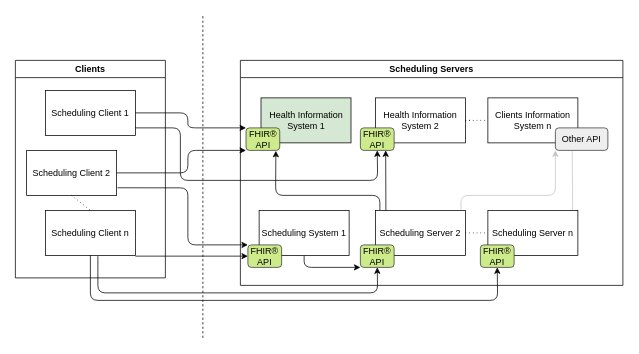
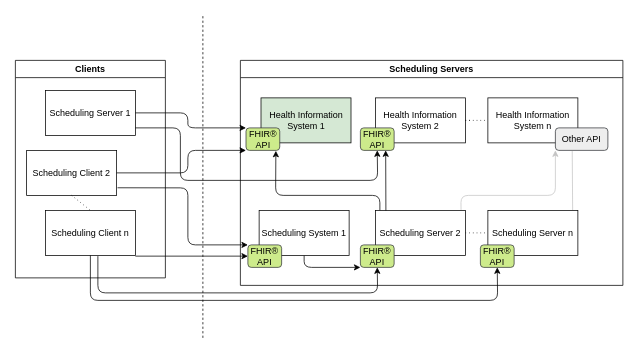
(90, 113) -> (90, 113)
(533, 120) -> (533, 120)
